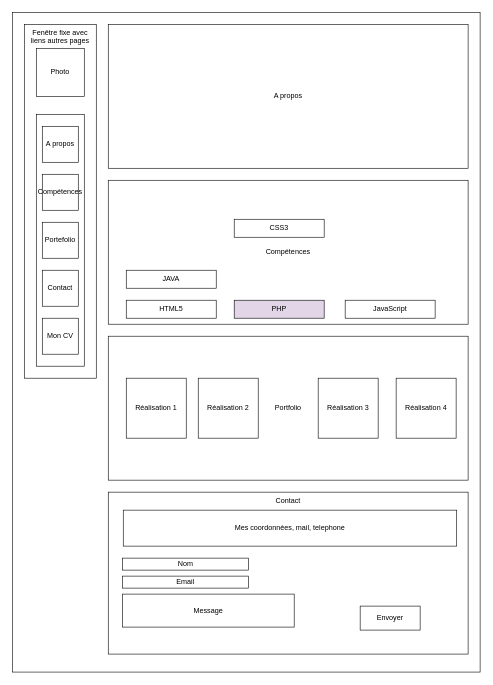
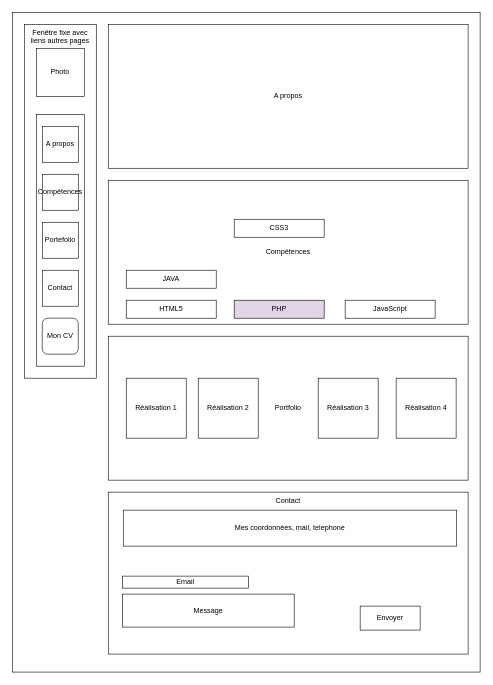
(60, 336) -> (60, 336)
(186, 564) -> none
